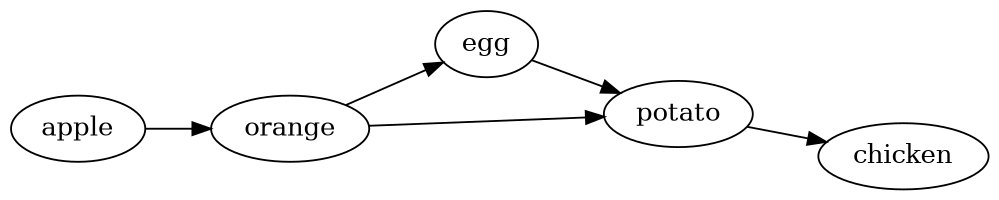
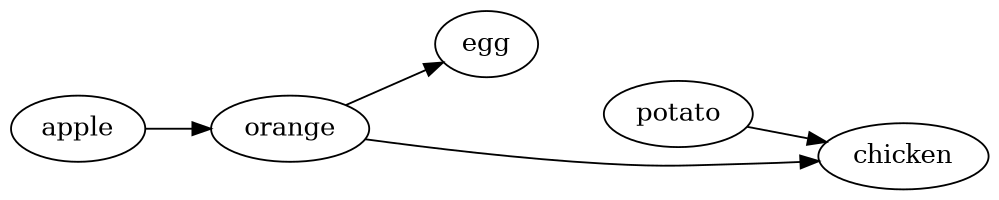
(567, 73) -> none
(477, 122) -> (582, 162)
